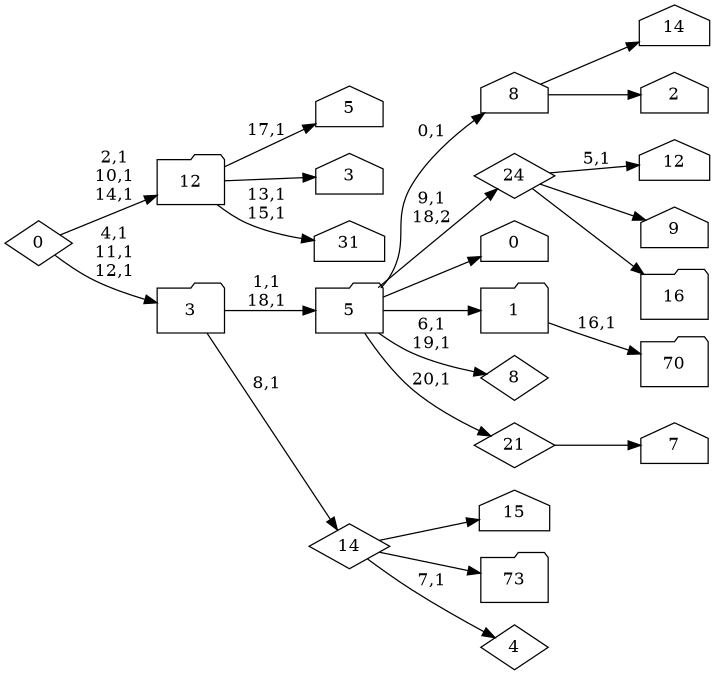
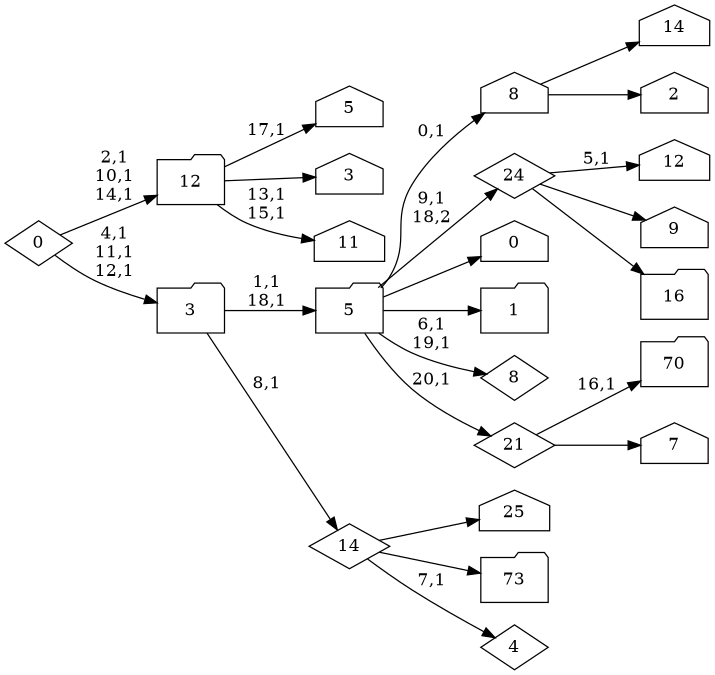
(349, 243) -> (349, 243)
(588, 337) -> (583, 411)
(514, 513) -> (514, 513)
